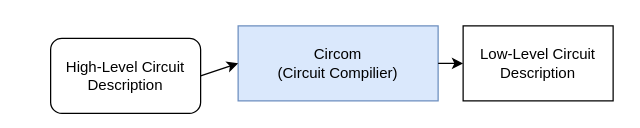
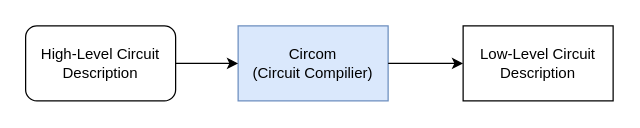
(338, 63) -> (313, 63)
(126, 76) -> (101, 63)
